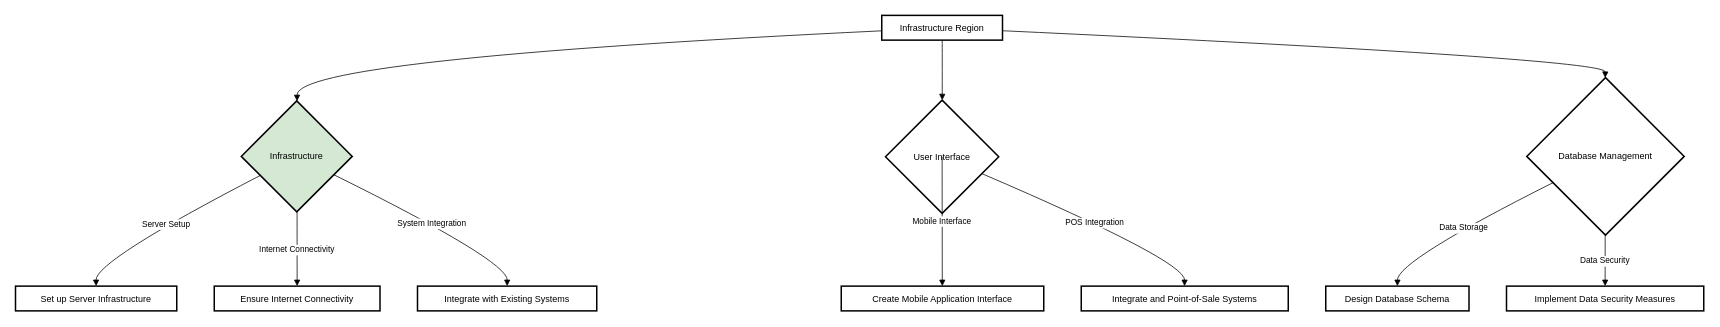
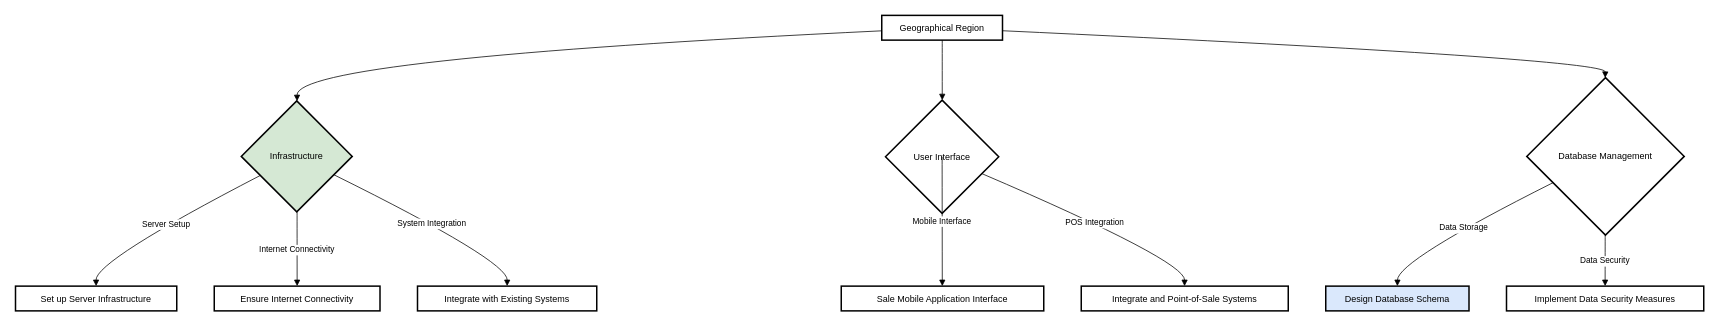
(942, 28) -> (942, 28)
(942, 299) -> (942, 299)
(1397, 299) -> (1397, 299)
